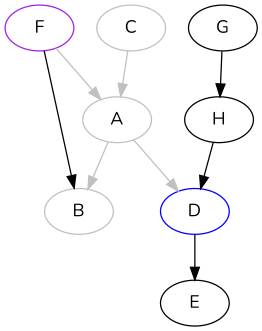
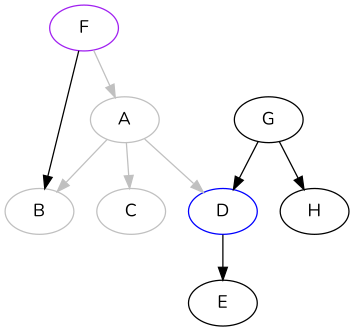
(125, 67) -> (128, 159)
(209, 159) -> (249, 160)
